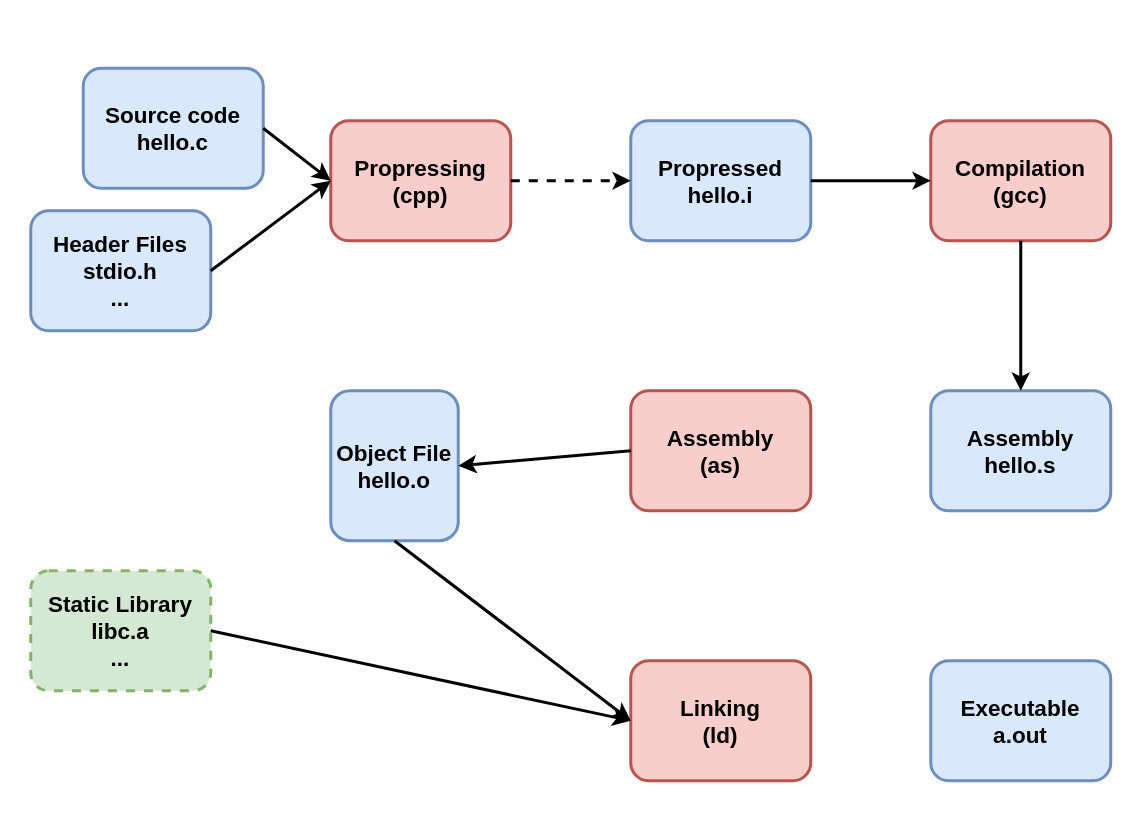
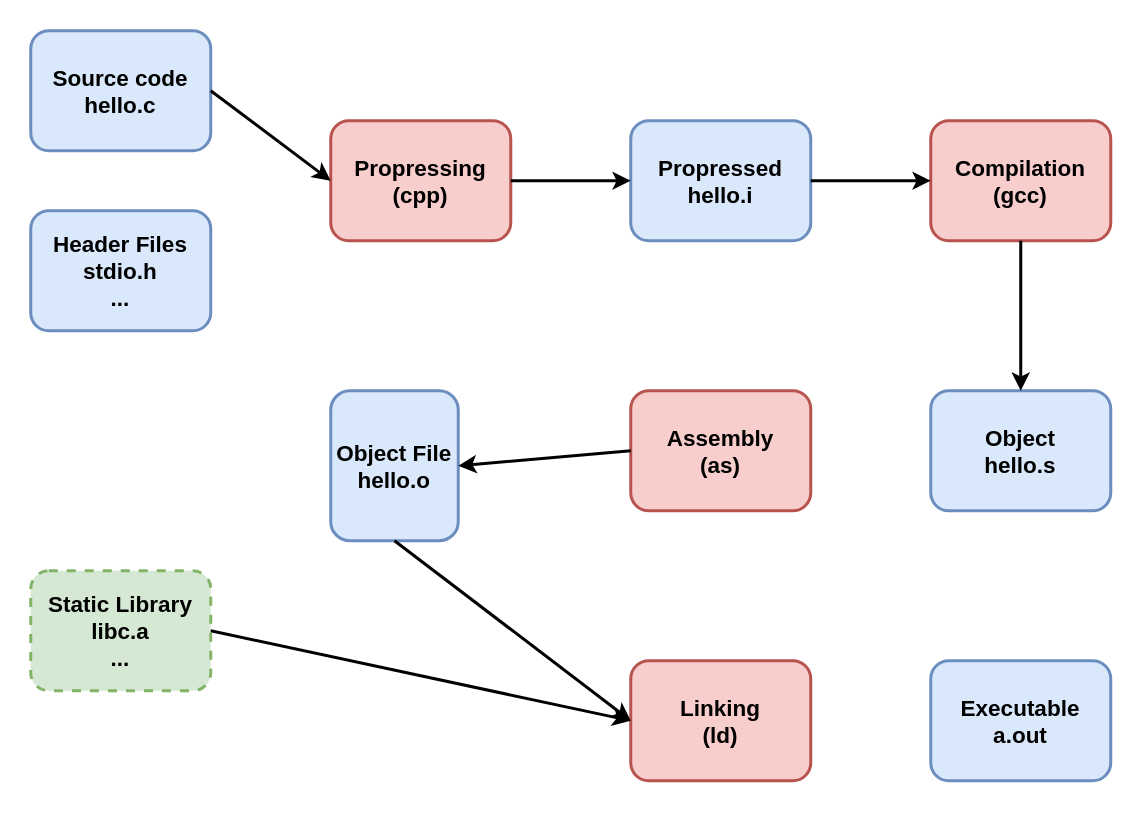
(173, 128) -> (121, 91)
(566, 181) -> (566, 181)
(265, 230) -> none
(1021, 451) -> (1021, 451)
